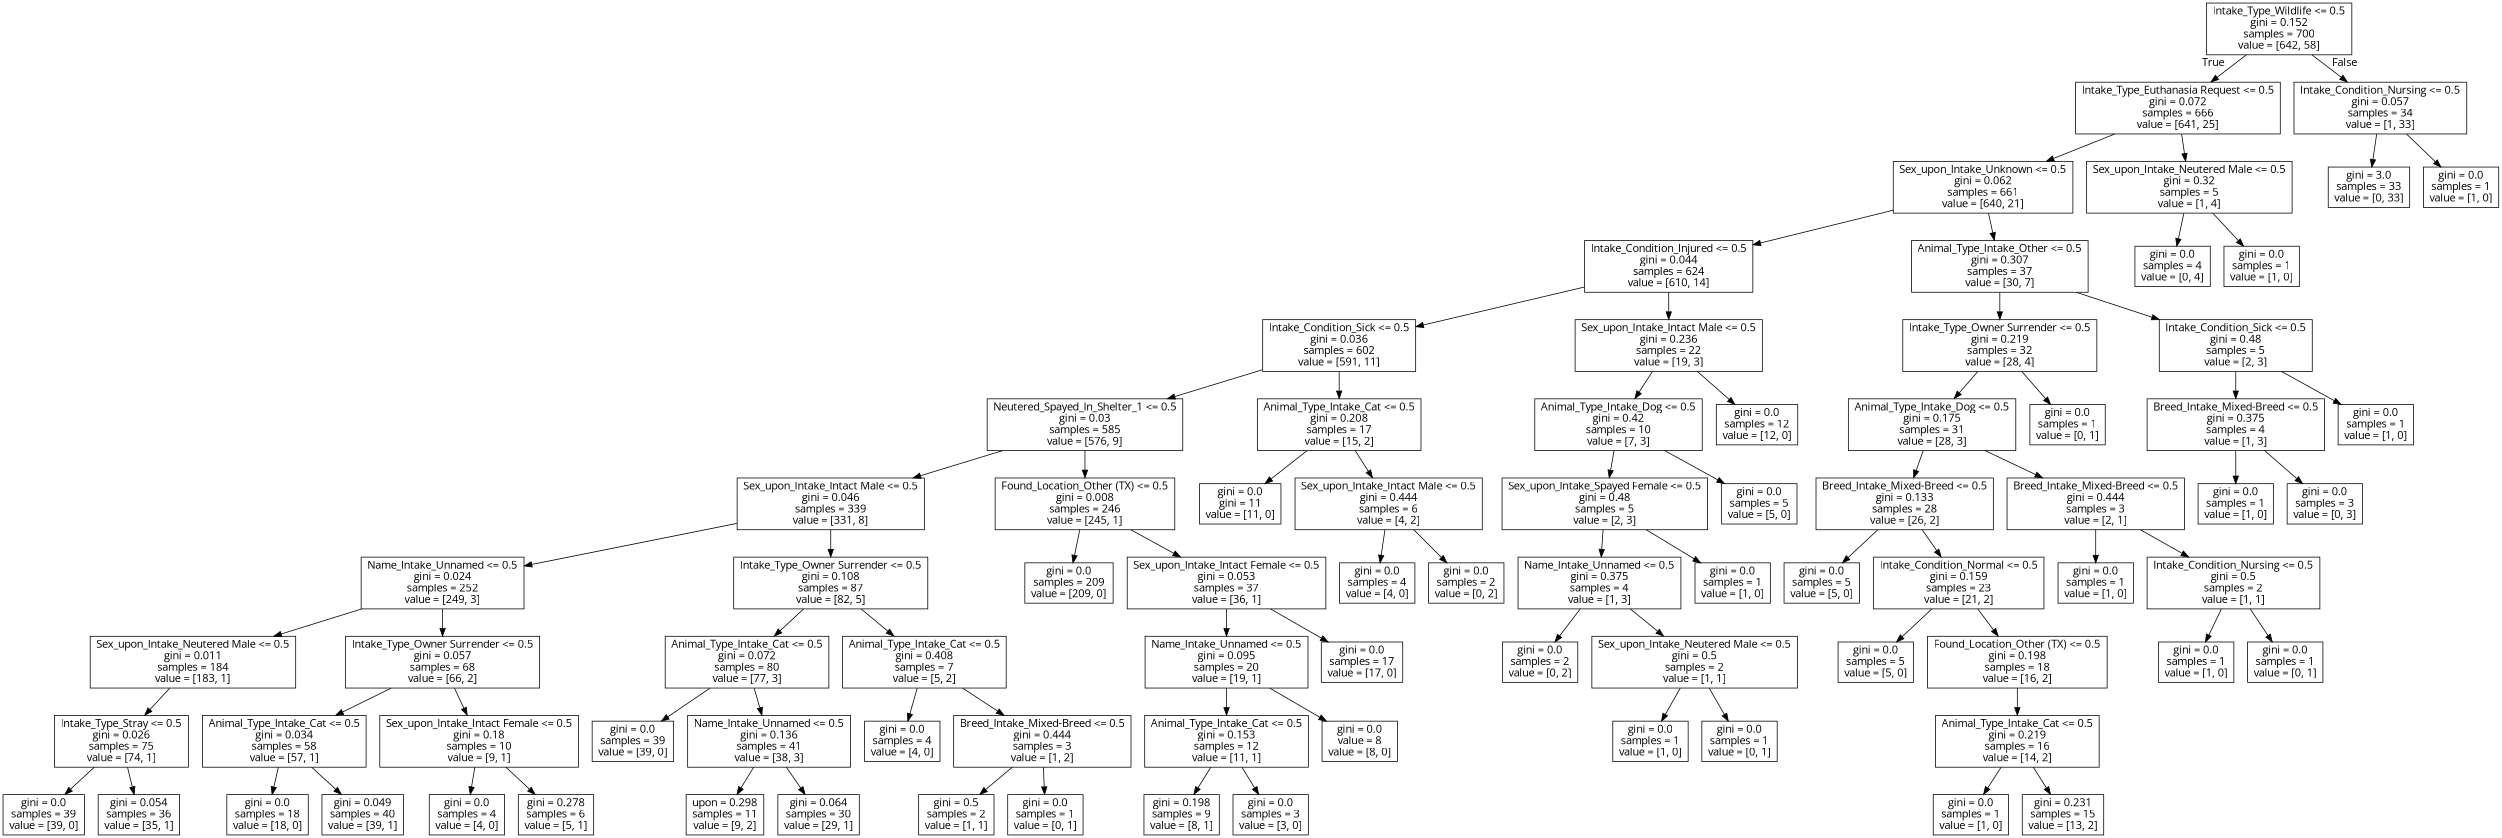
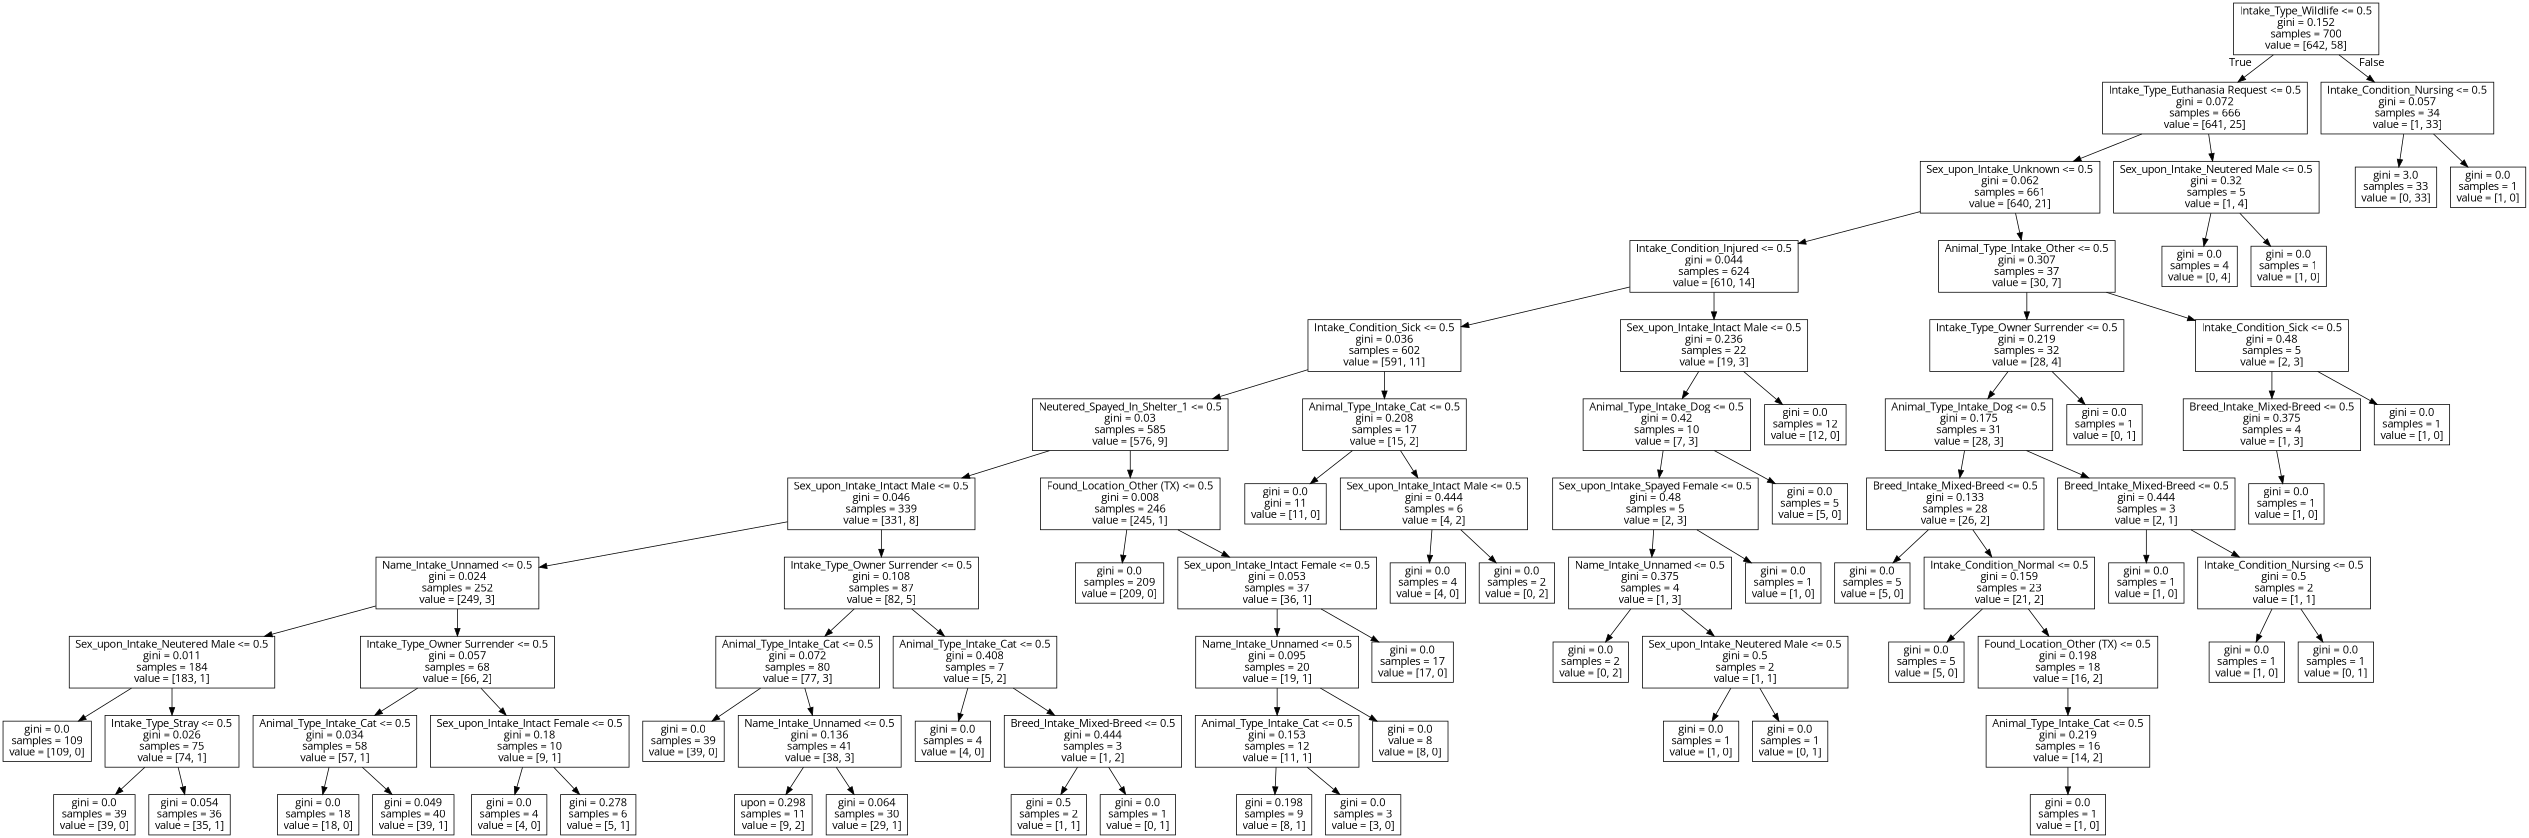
(2325, 504) -> none
none -> (47, 741)
(2063, 815) -> none
